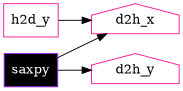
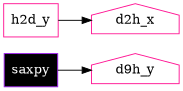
(78, 48) -> none
(135, 70) -> (135, 70)
